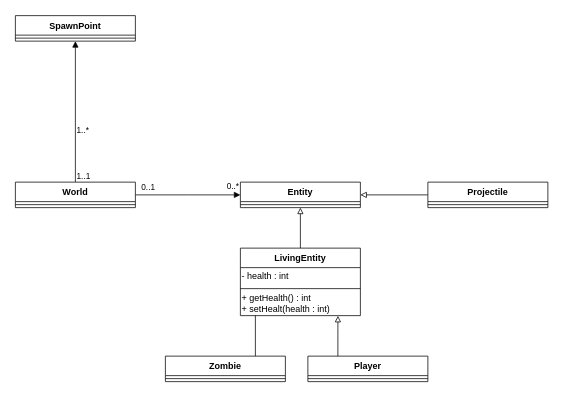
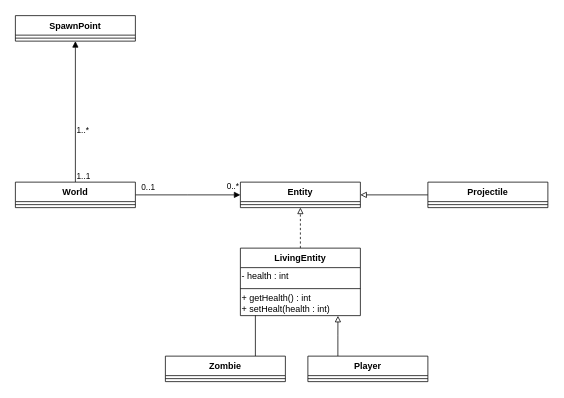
(300, 232) -> (300, 232)
